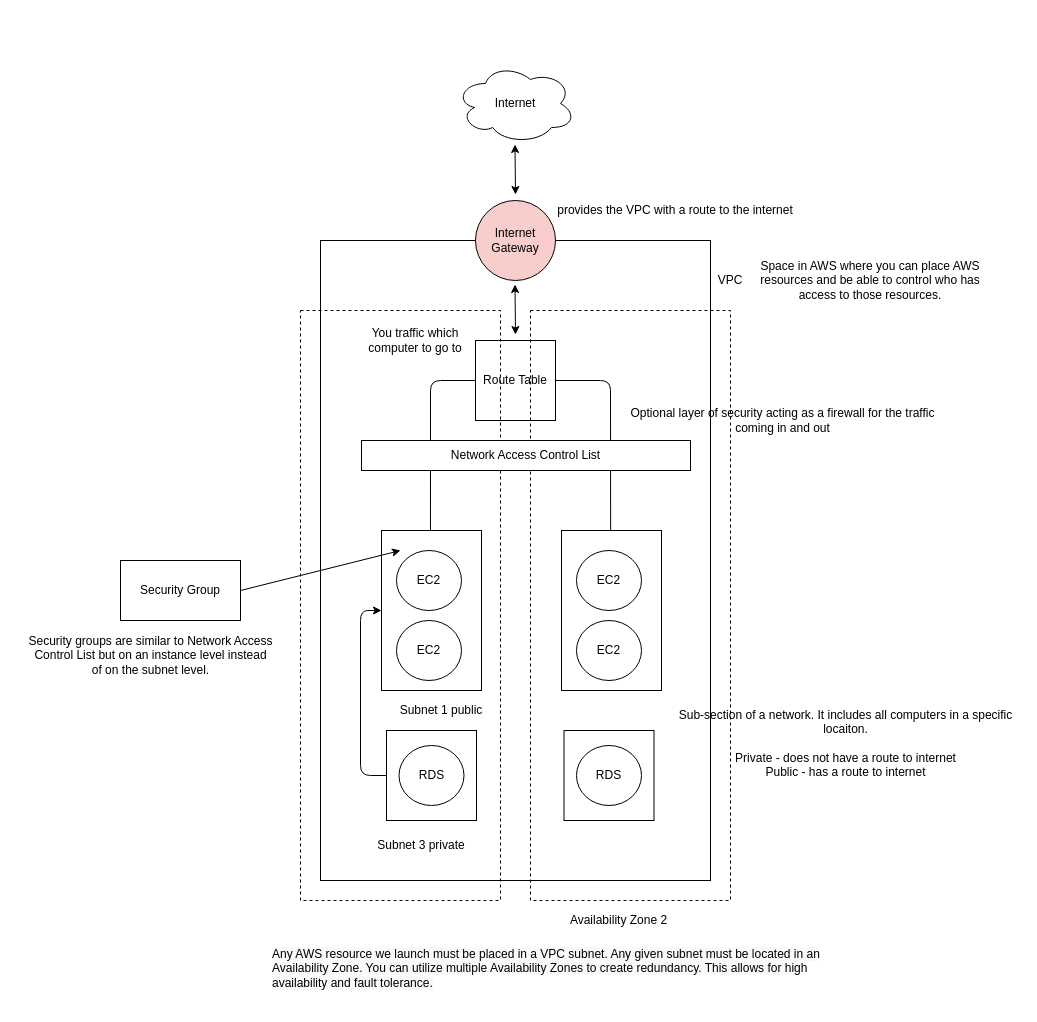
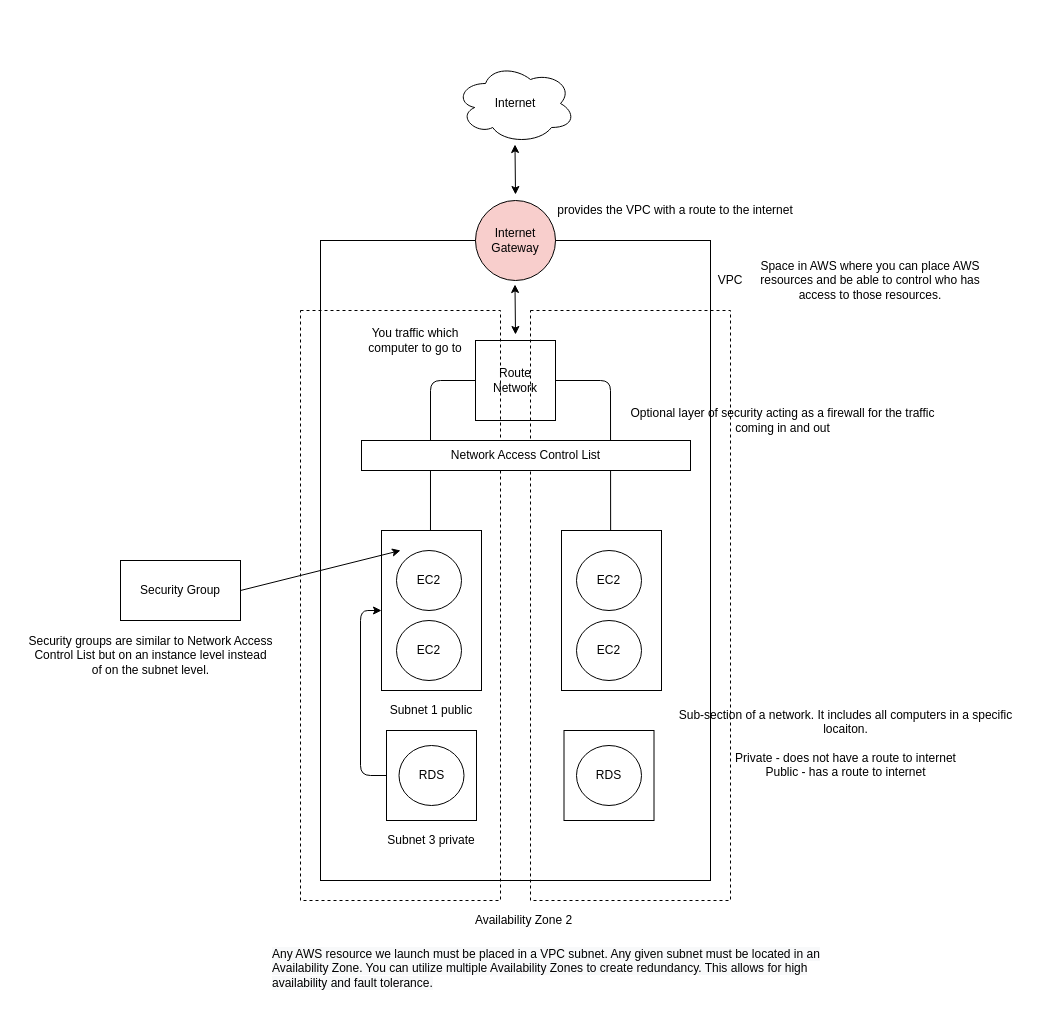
(516, 381) -> (516, 381)
(442, 711) -> (432, 711)
(422, 846) -> (432, 841)
(619, 921) -> (524, 921)
